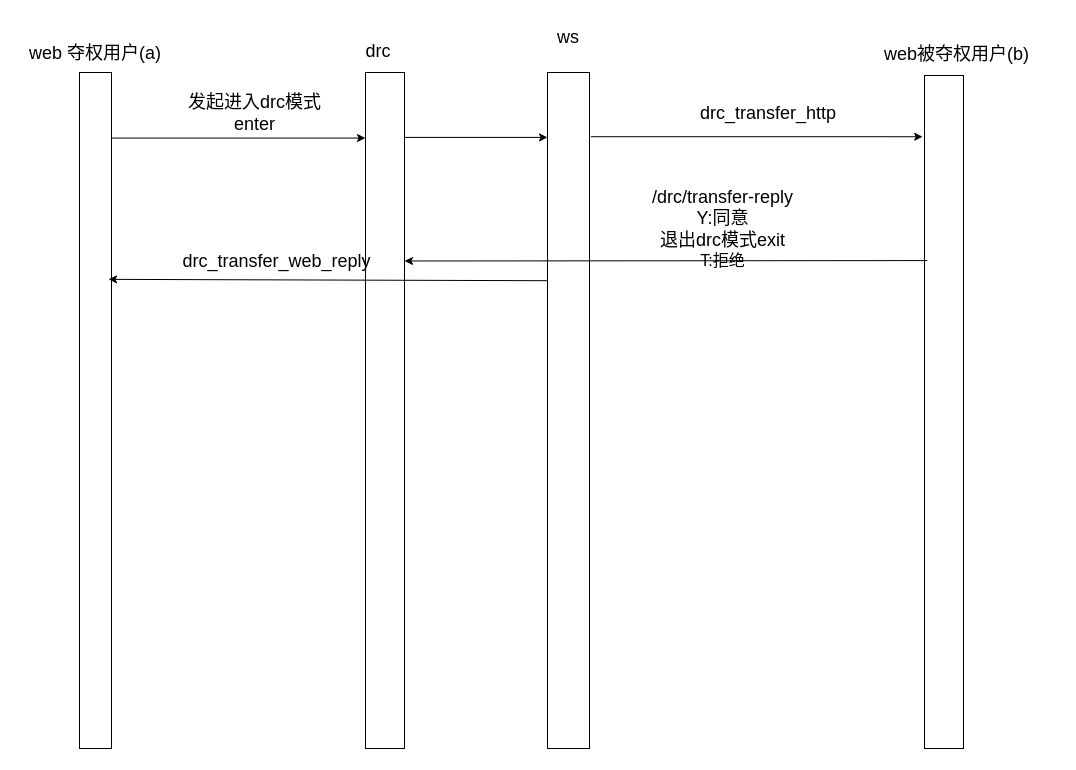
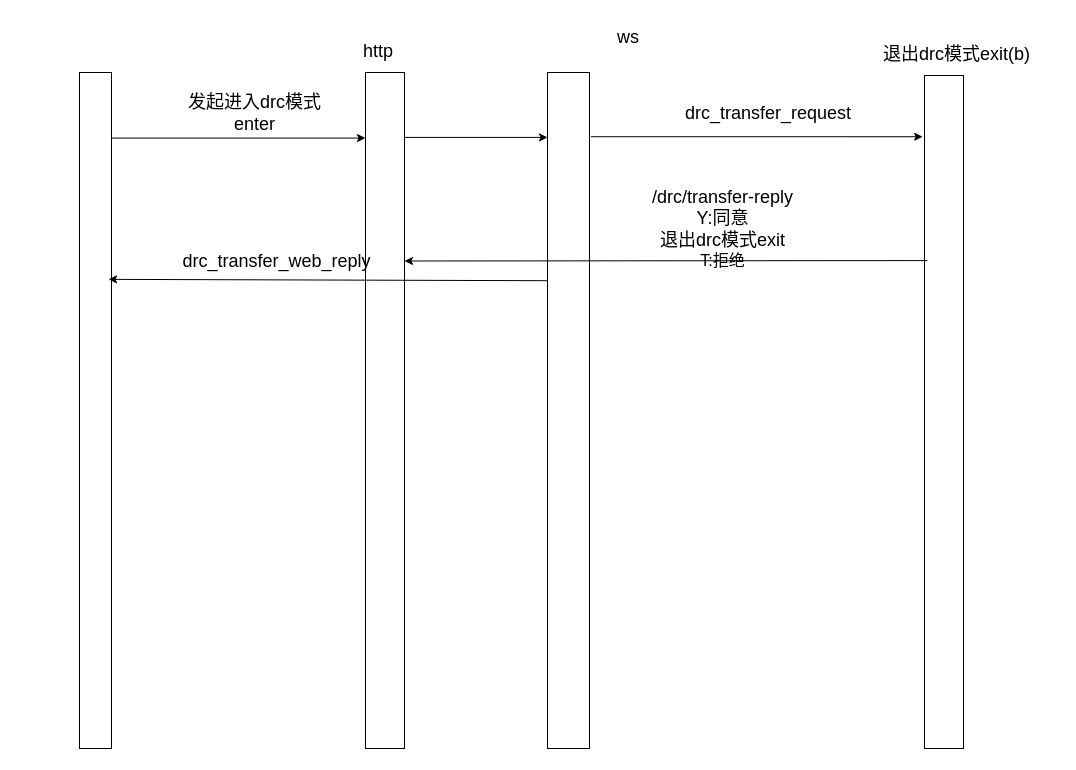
(569, 38) -> (629, 38)
(379, 52) -> (379, 52)
(96, 53) -> none
(957, 55) -> (957, 55)
(769, 114) -> (769, 114)
